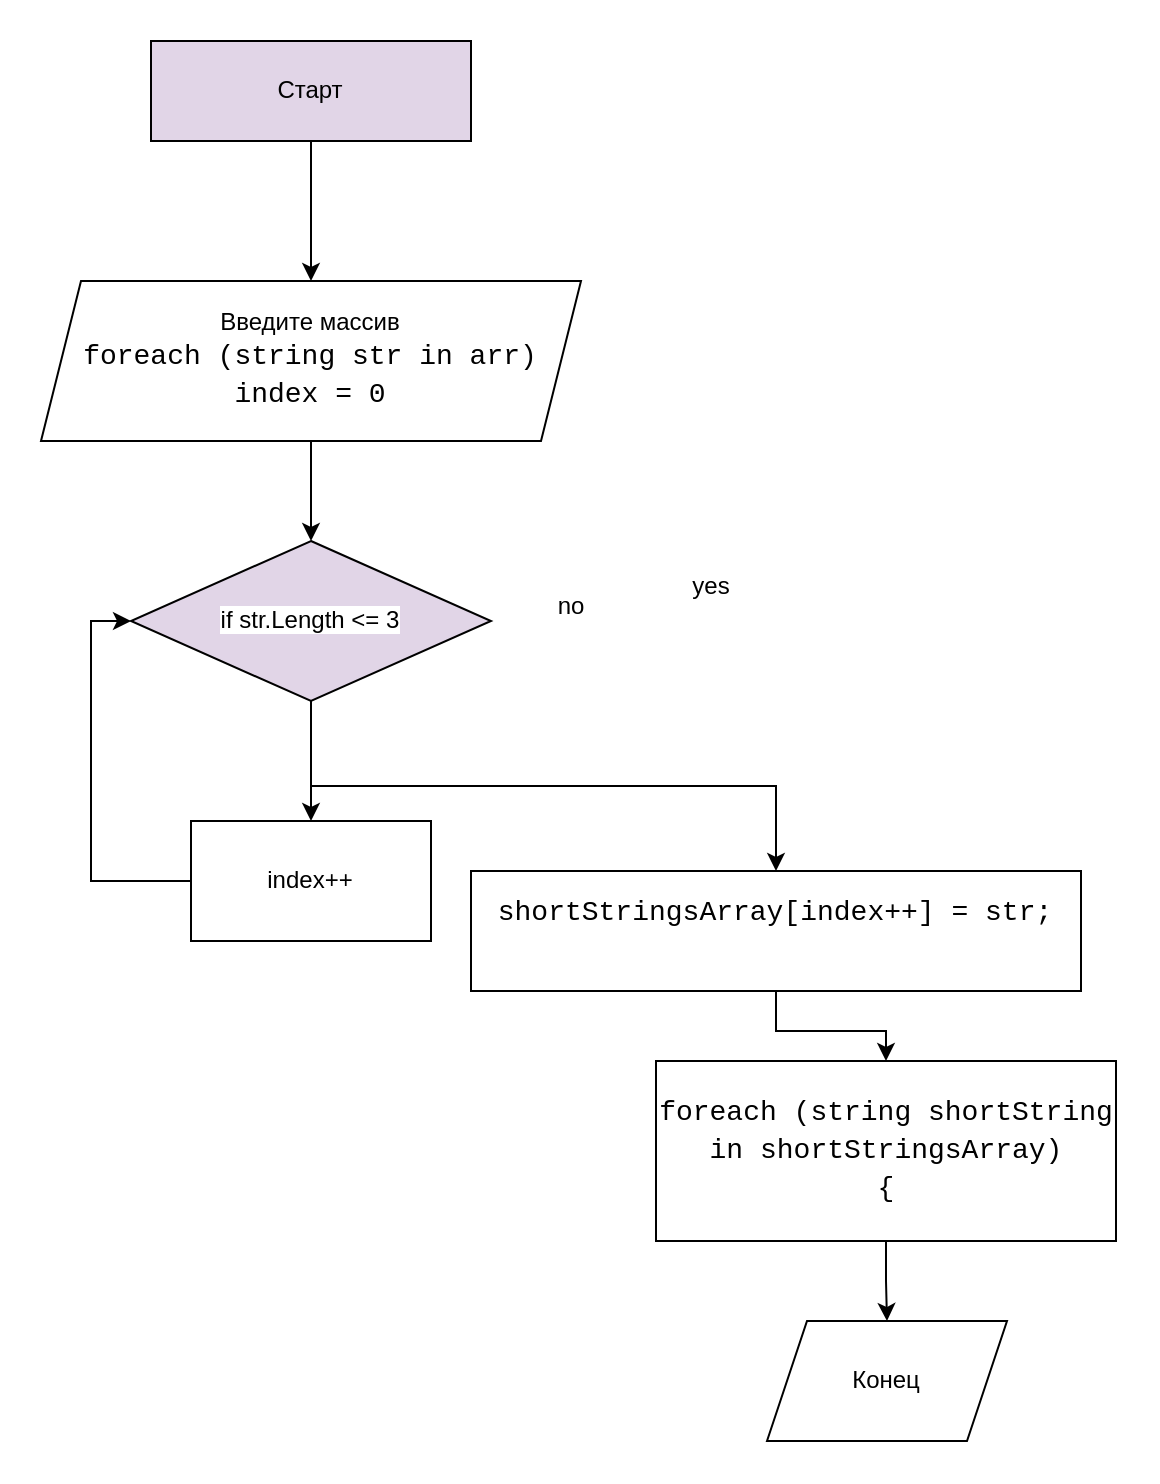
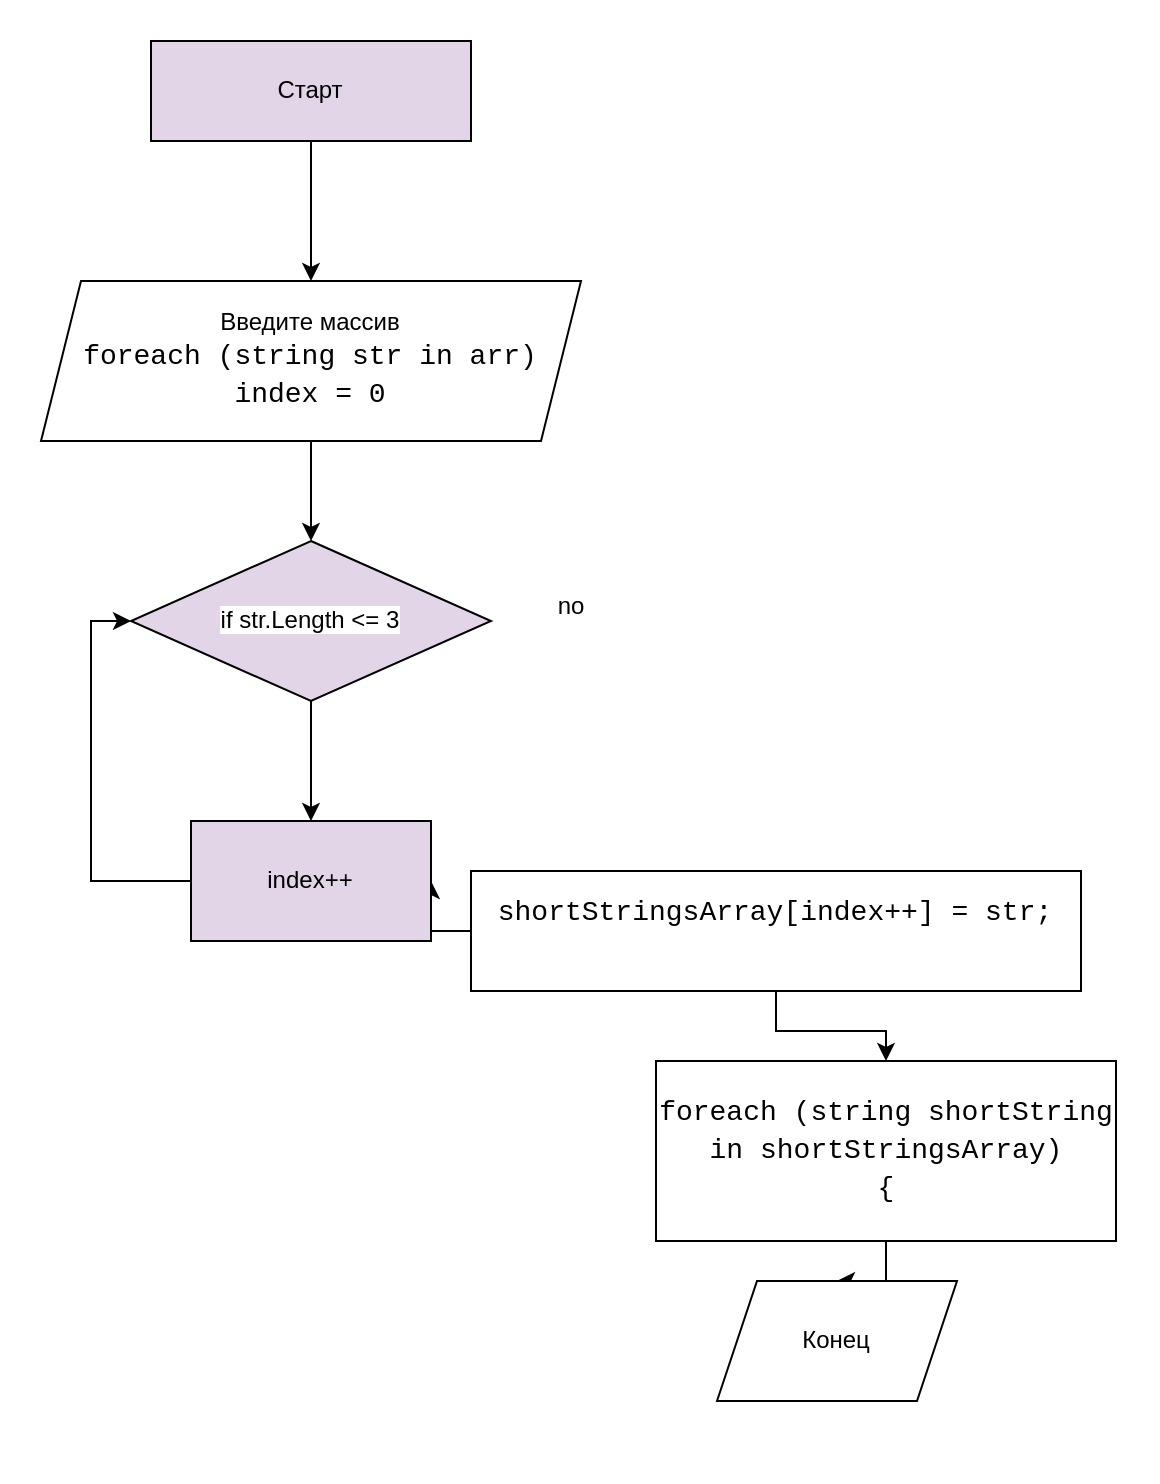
(711, 587) -> none
(581, 786) -> none
(311, 881) -> (311, 881)
none -> (450, 931)
(887, 1381) -> (837, 1341)
